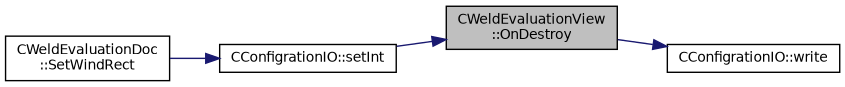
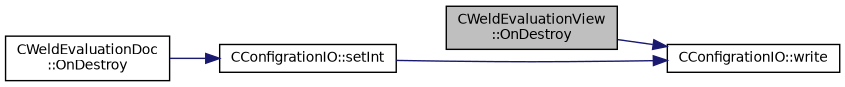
(415, 44) -> (525, 62)
(88, 58) -> (88, 58)
